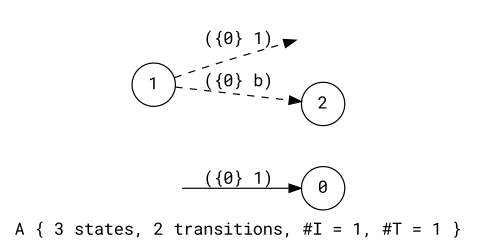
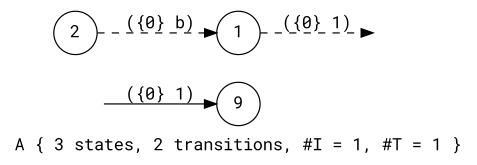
(232, 94) -> (151, 33)
(323, 188) -> (238, 104)
